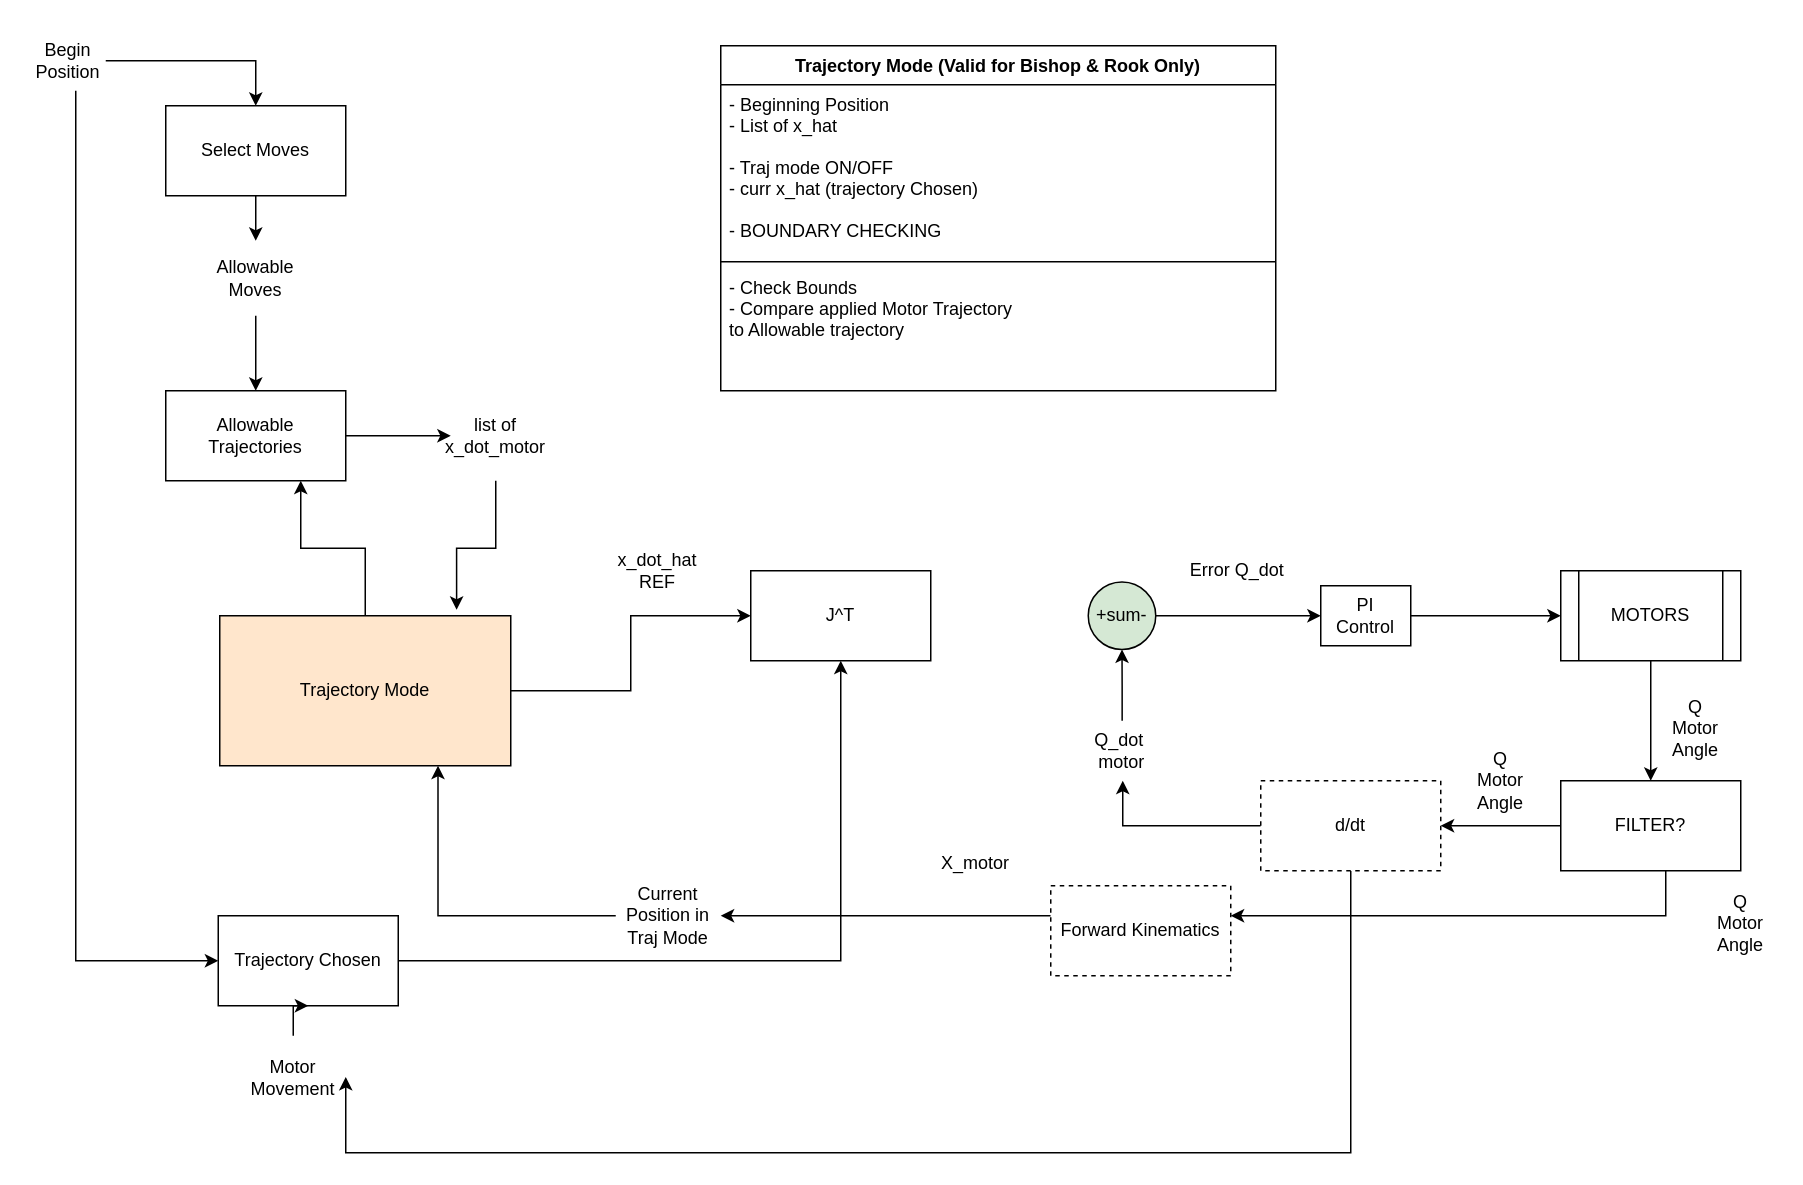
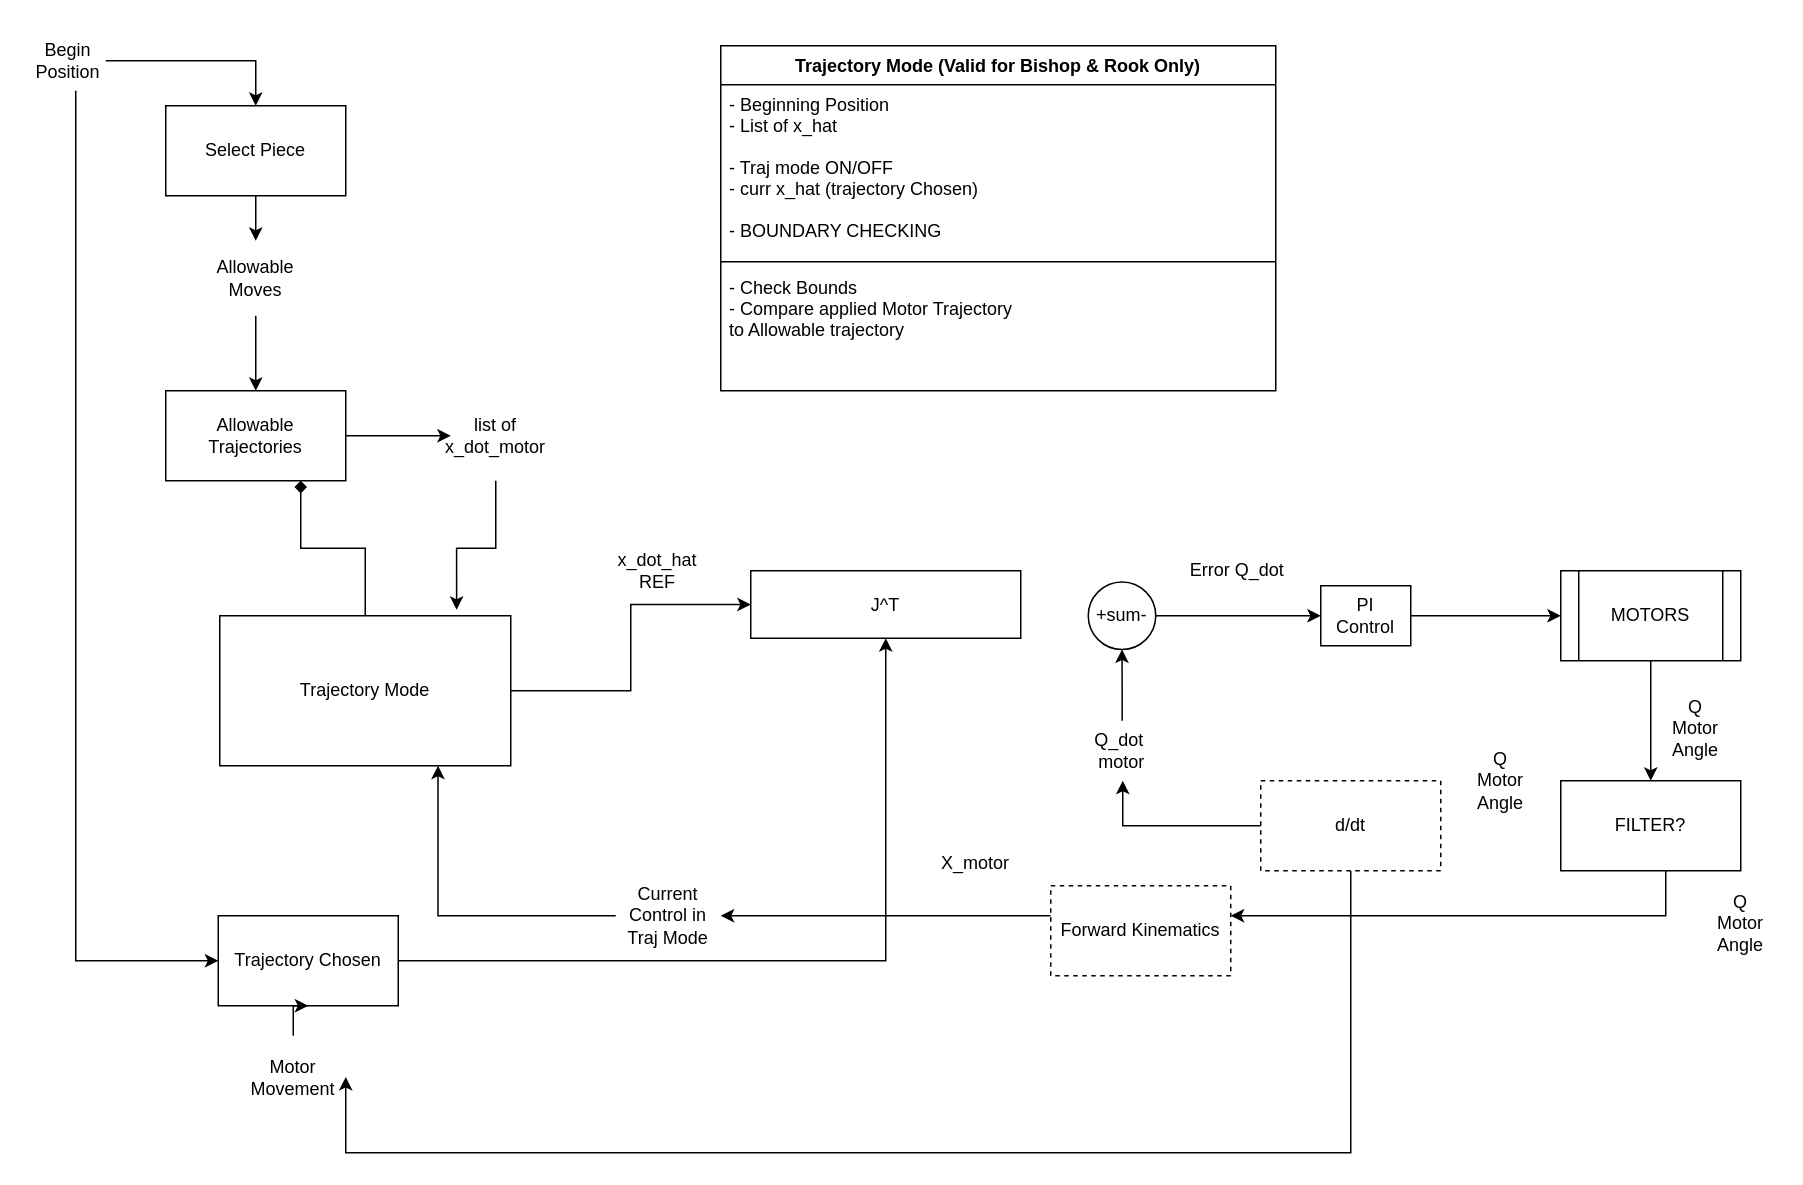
(256, 151) -> (256, 151)
(301, 492) -> (301, 493)
(841, 616) -> (886, 605)
(1122, 616) -> (1122, 616)
(365, 691) -> (365, 691)
(1506, 826) -> none
(668, 916) -> (668, 916)
